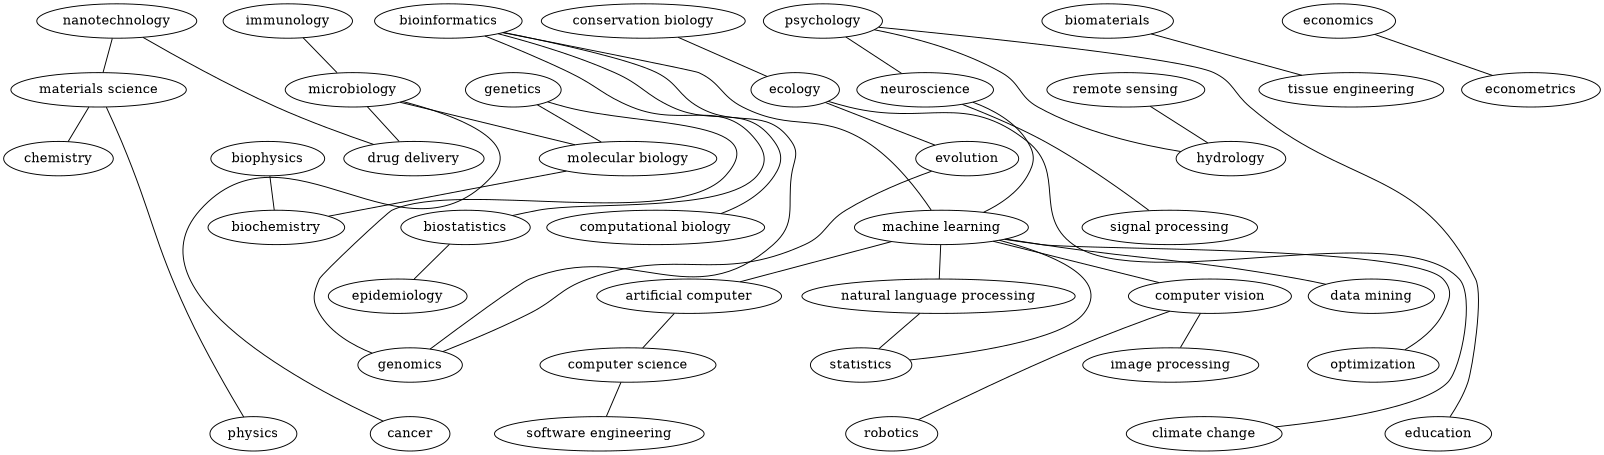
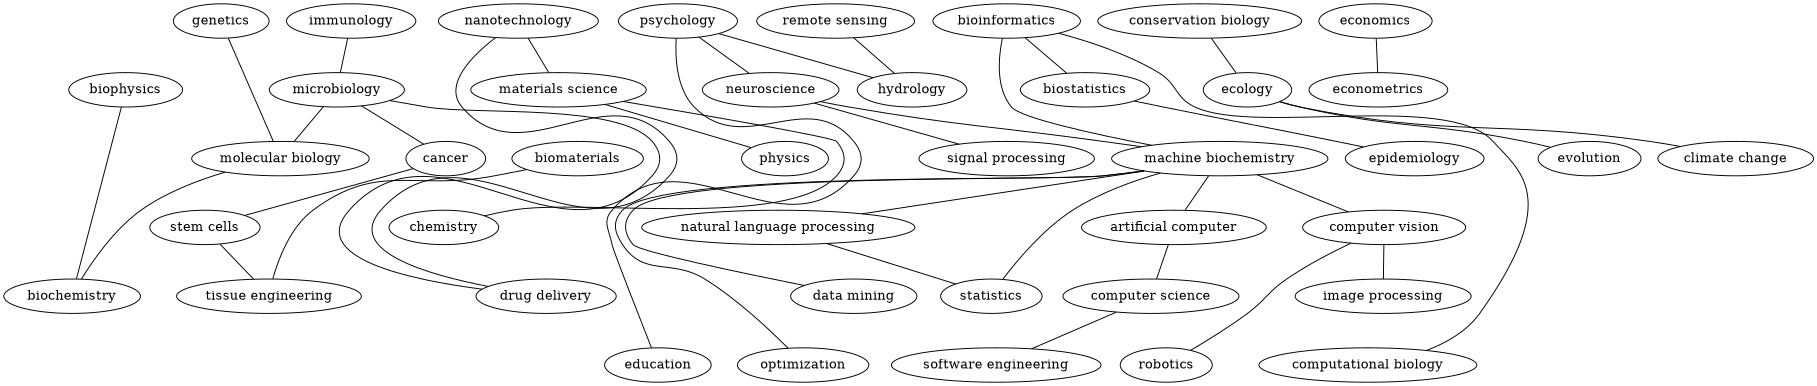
none -> (205, 227)
(941, 227) -> (1220, 159)
(410, 365) -> none
